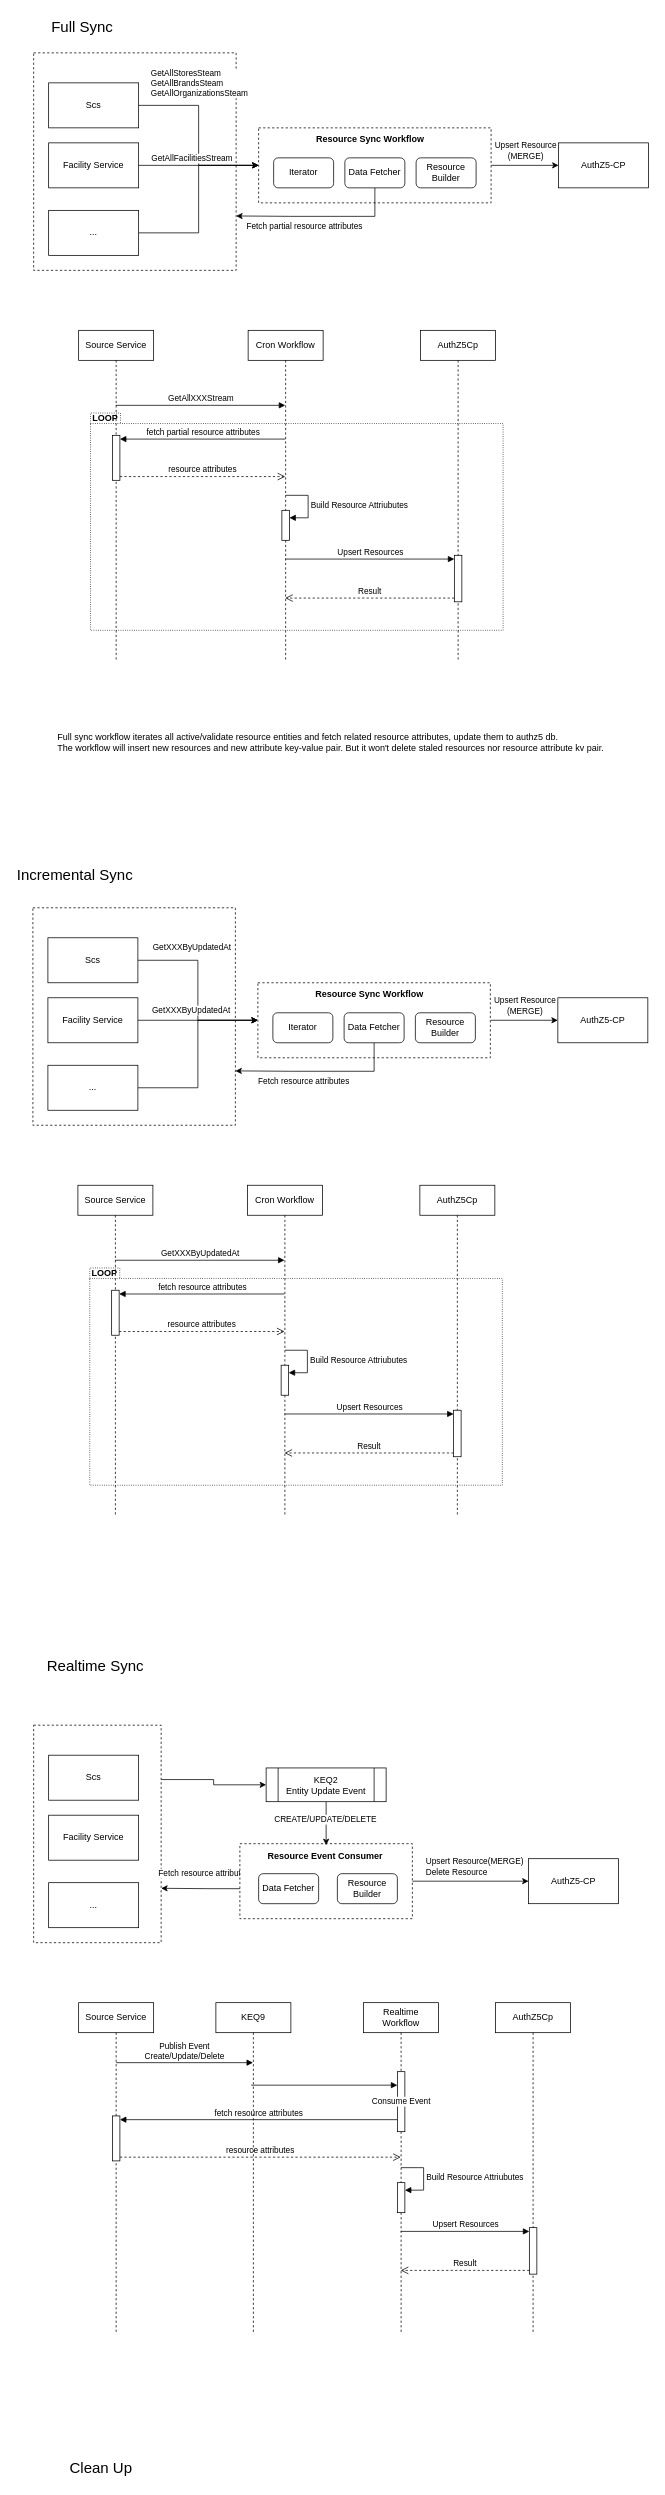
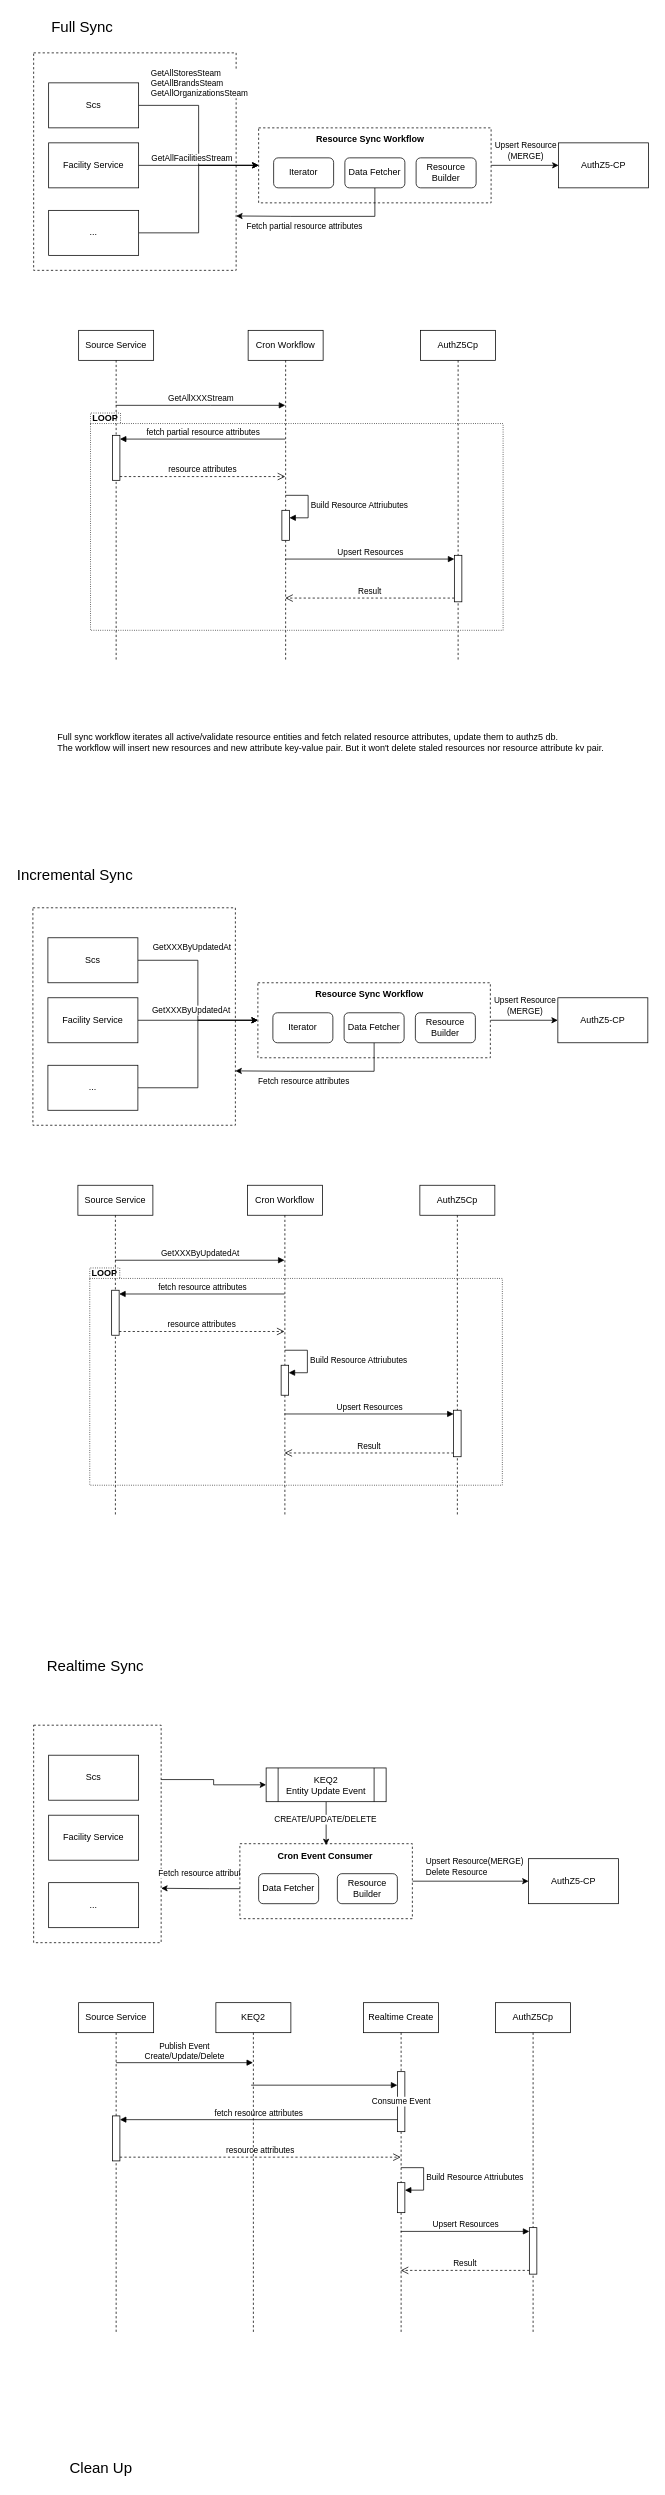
(325, 1857) -> (325, 1857)
(253, 2018) -> (253, 2018)
(401, 2018) -> (401, 2018)
